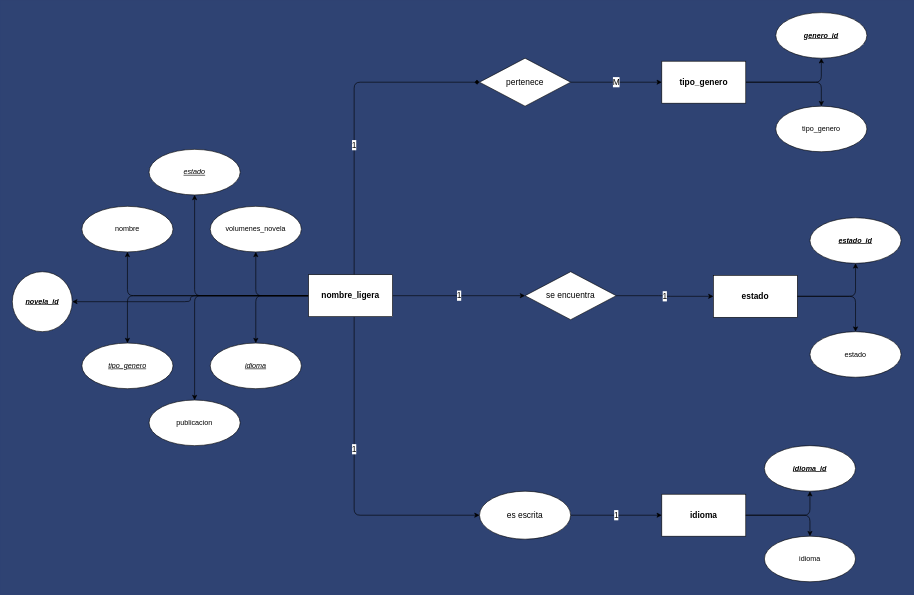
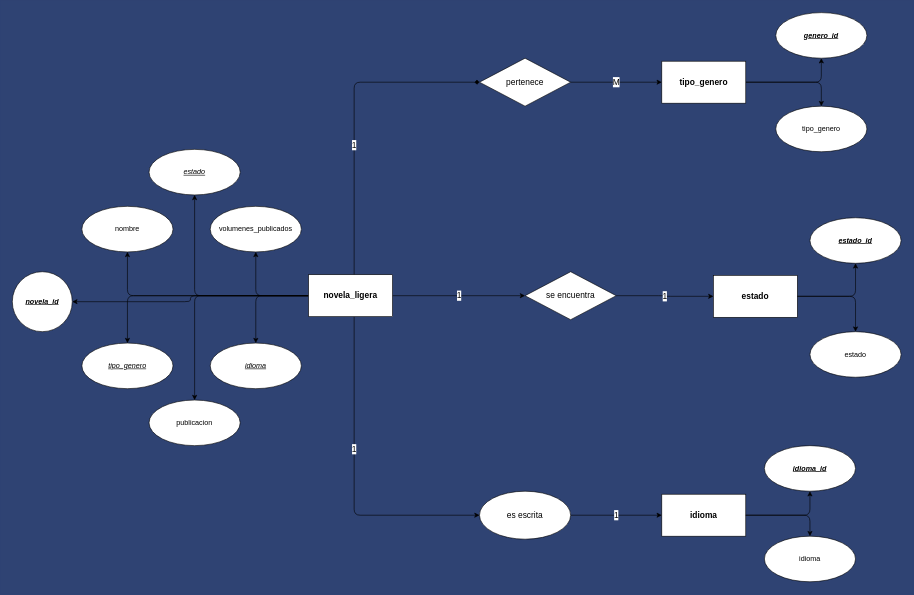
(256, 229) -> (256, 229)
(351, 296) -> (351, 296)
